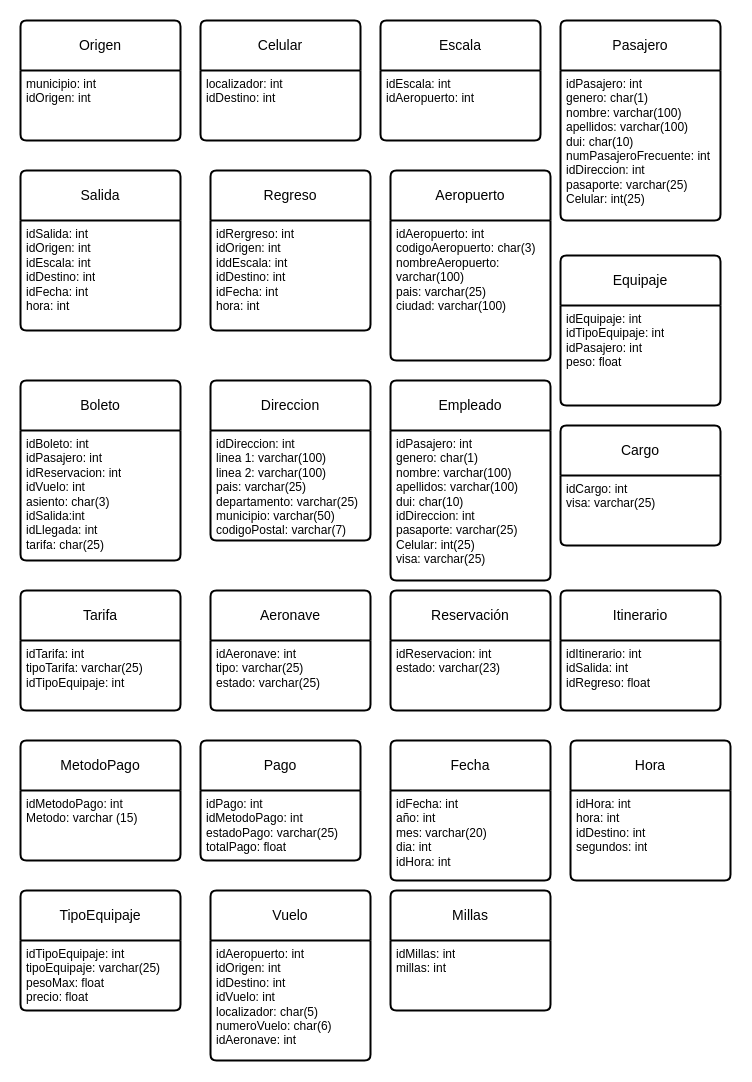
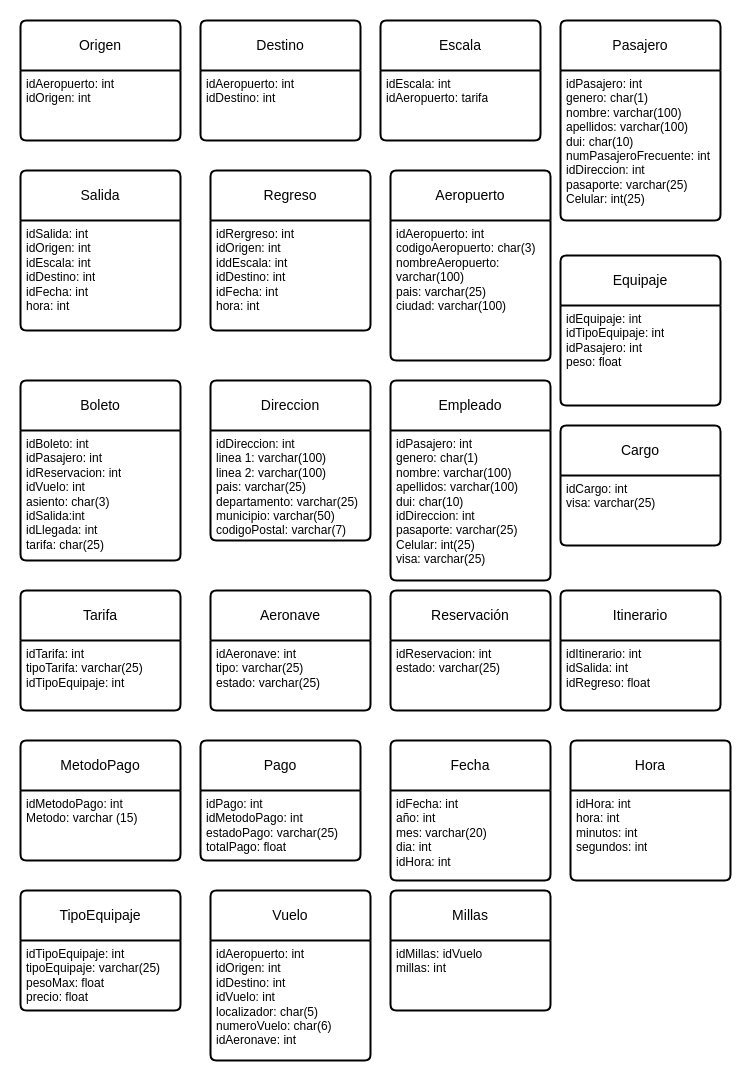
(281, 46) -> (281, 46)
(64, 92) -> (77, 92)
(251, 92) -> (257, 92)
(437, 92) -> (447, 92)
(457, 662) -> (457, 662)
(616, 826) -> (616, 826)
(429, 962) -> (441, 962)
